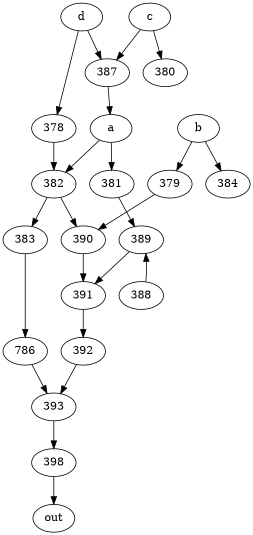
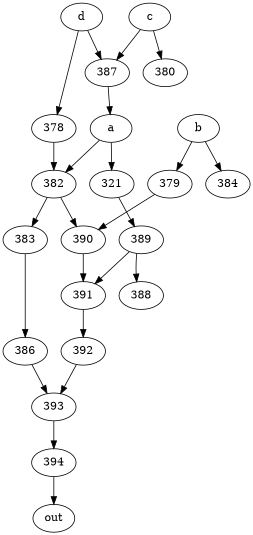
(112, 184) -> (112, 184)
(146, 272) -> (136, 264)
(25, 351) -> (25, 351)
(54, 463) -> (54, 463)
